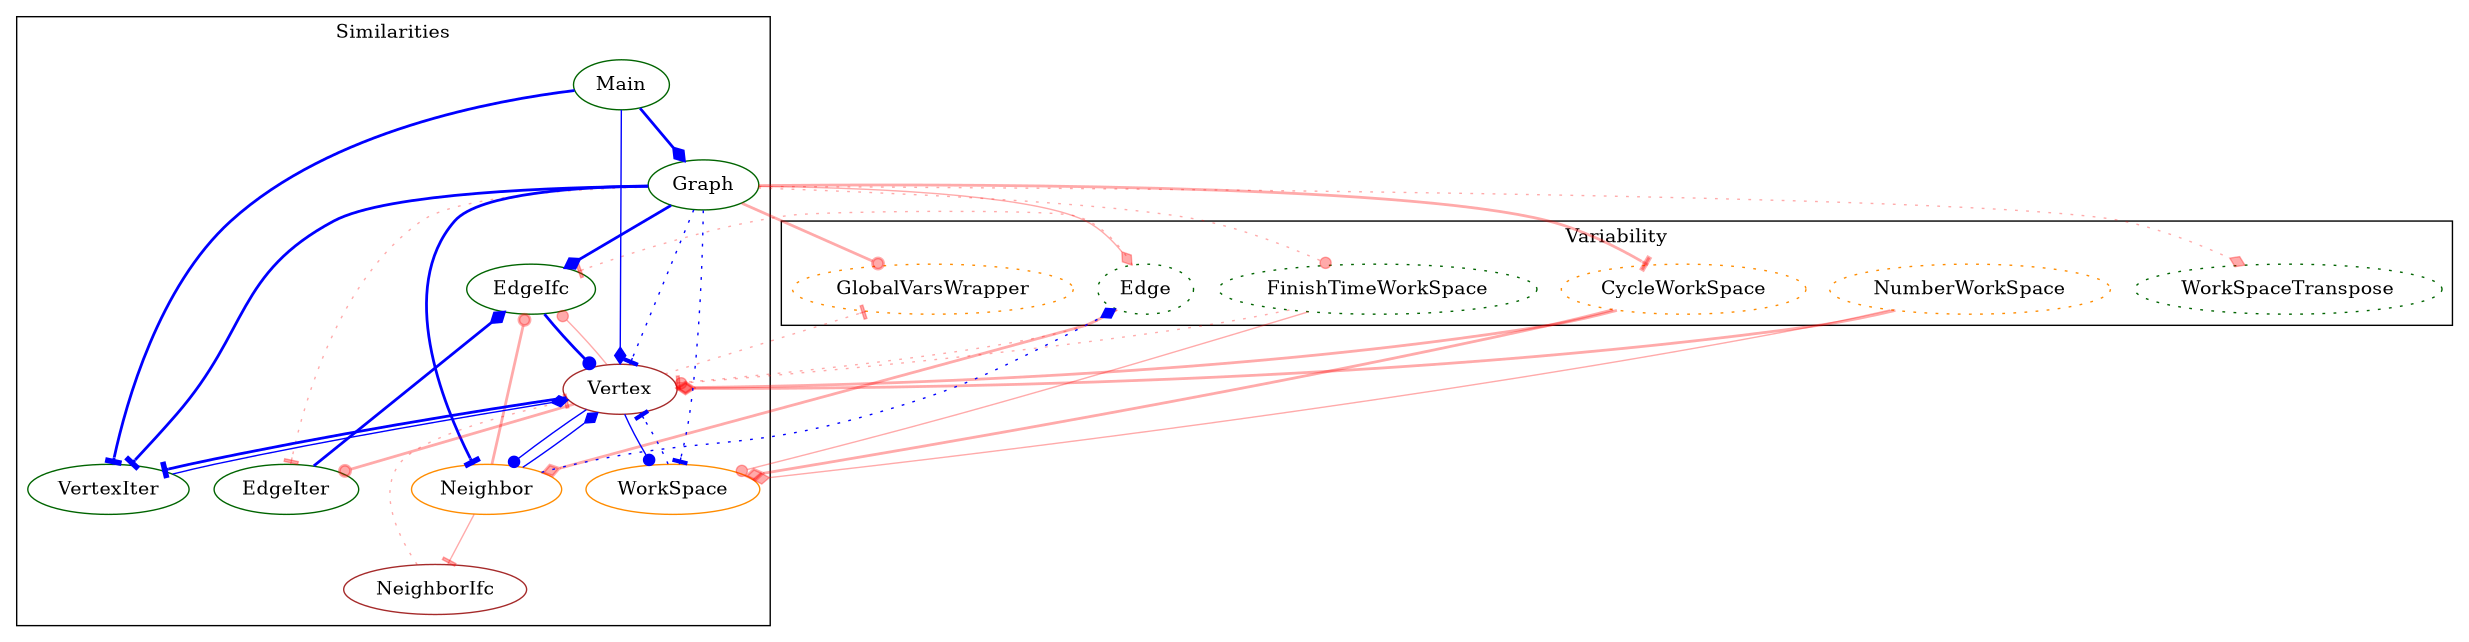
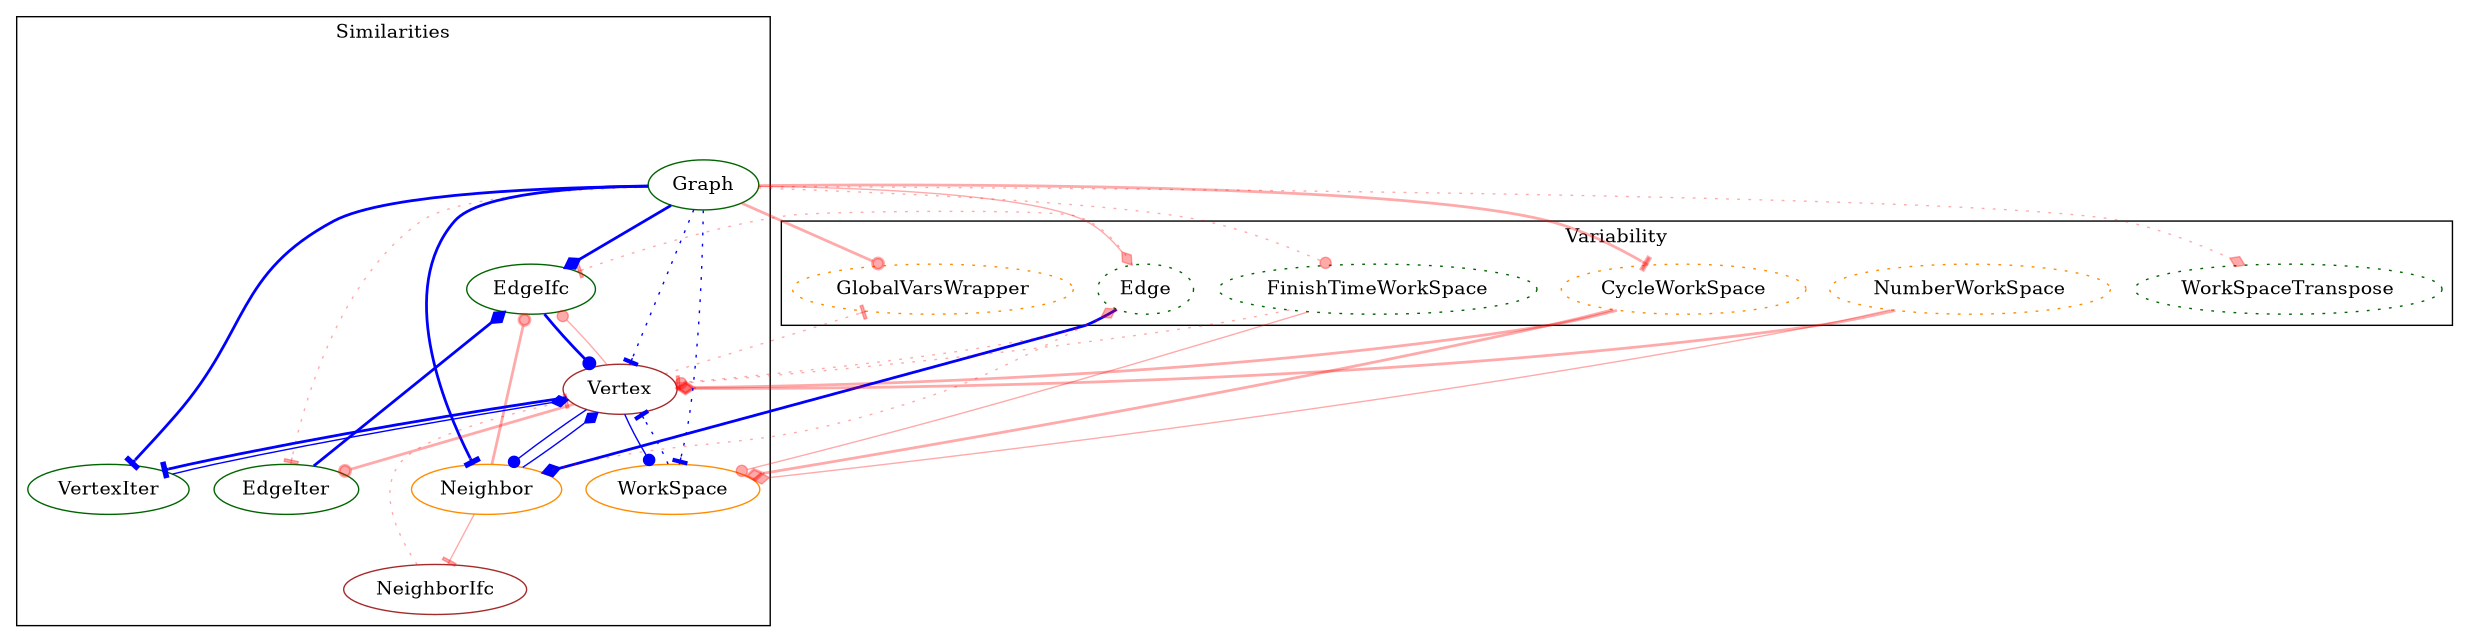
(621, 85) -> none
(826, 396) -> (826, 396)
(830, 425) -> (830, 425)
